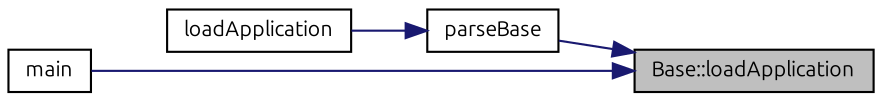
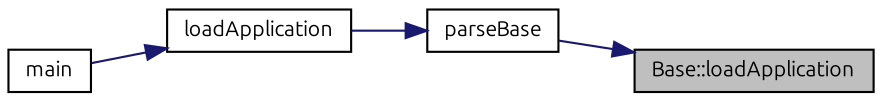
(352, 71) -> (119, 58)
